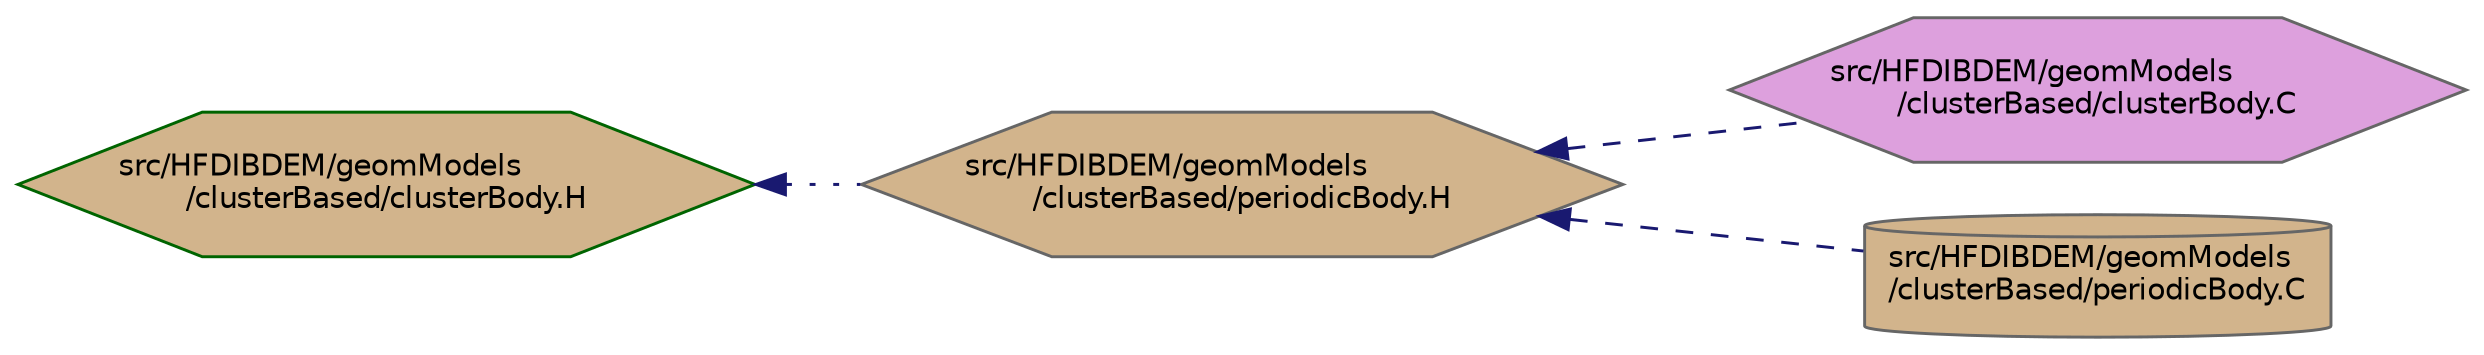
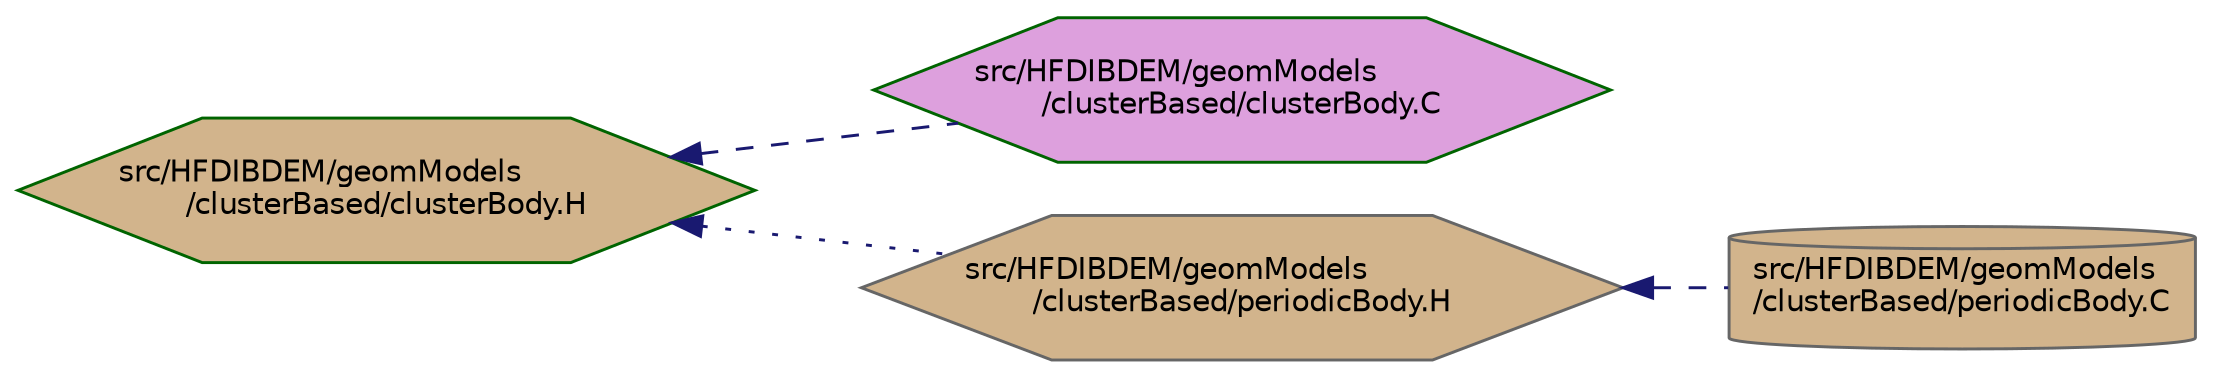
(2098, 90) -> (1242, 90)
(1688, 135) -> (829, 138)
